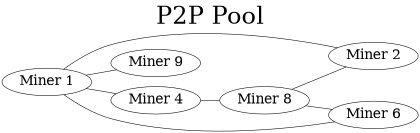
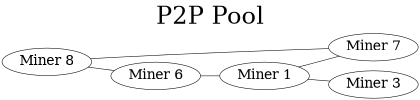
(373, 56) -> (373, 47)
(156, 63) -> (373, 85)
(156, 100) -> none
